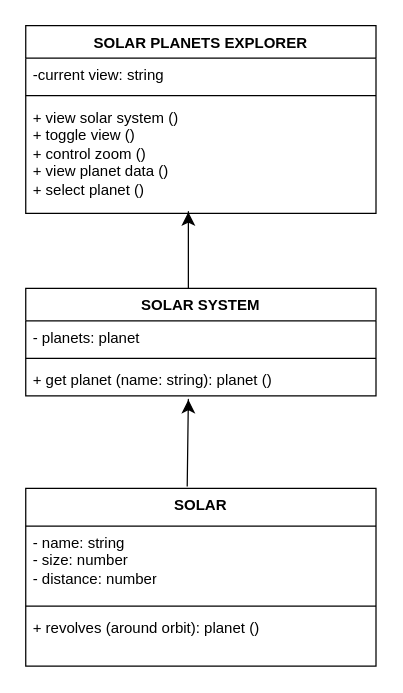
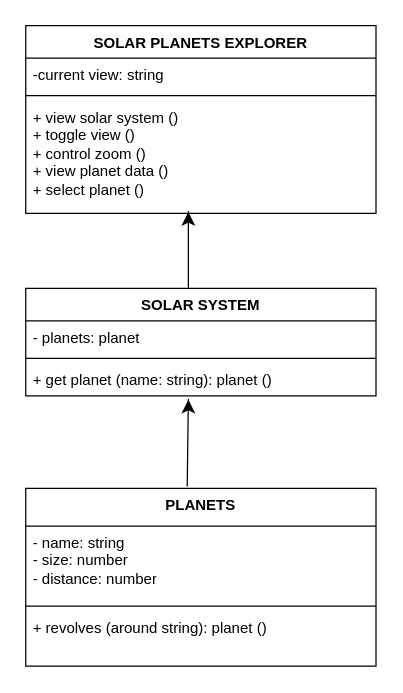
(201, 506) -> (201, 506)
(167, 628) -> (171, 628)
